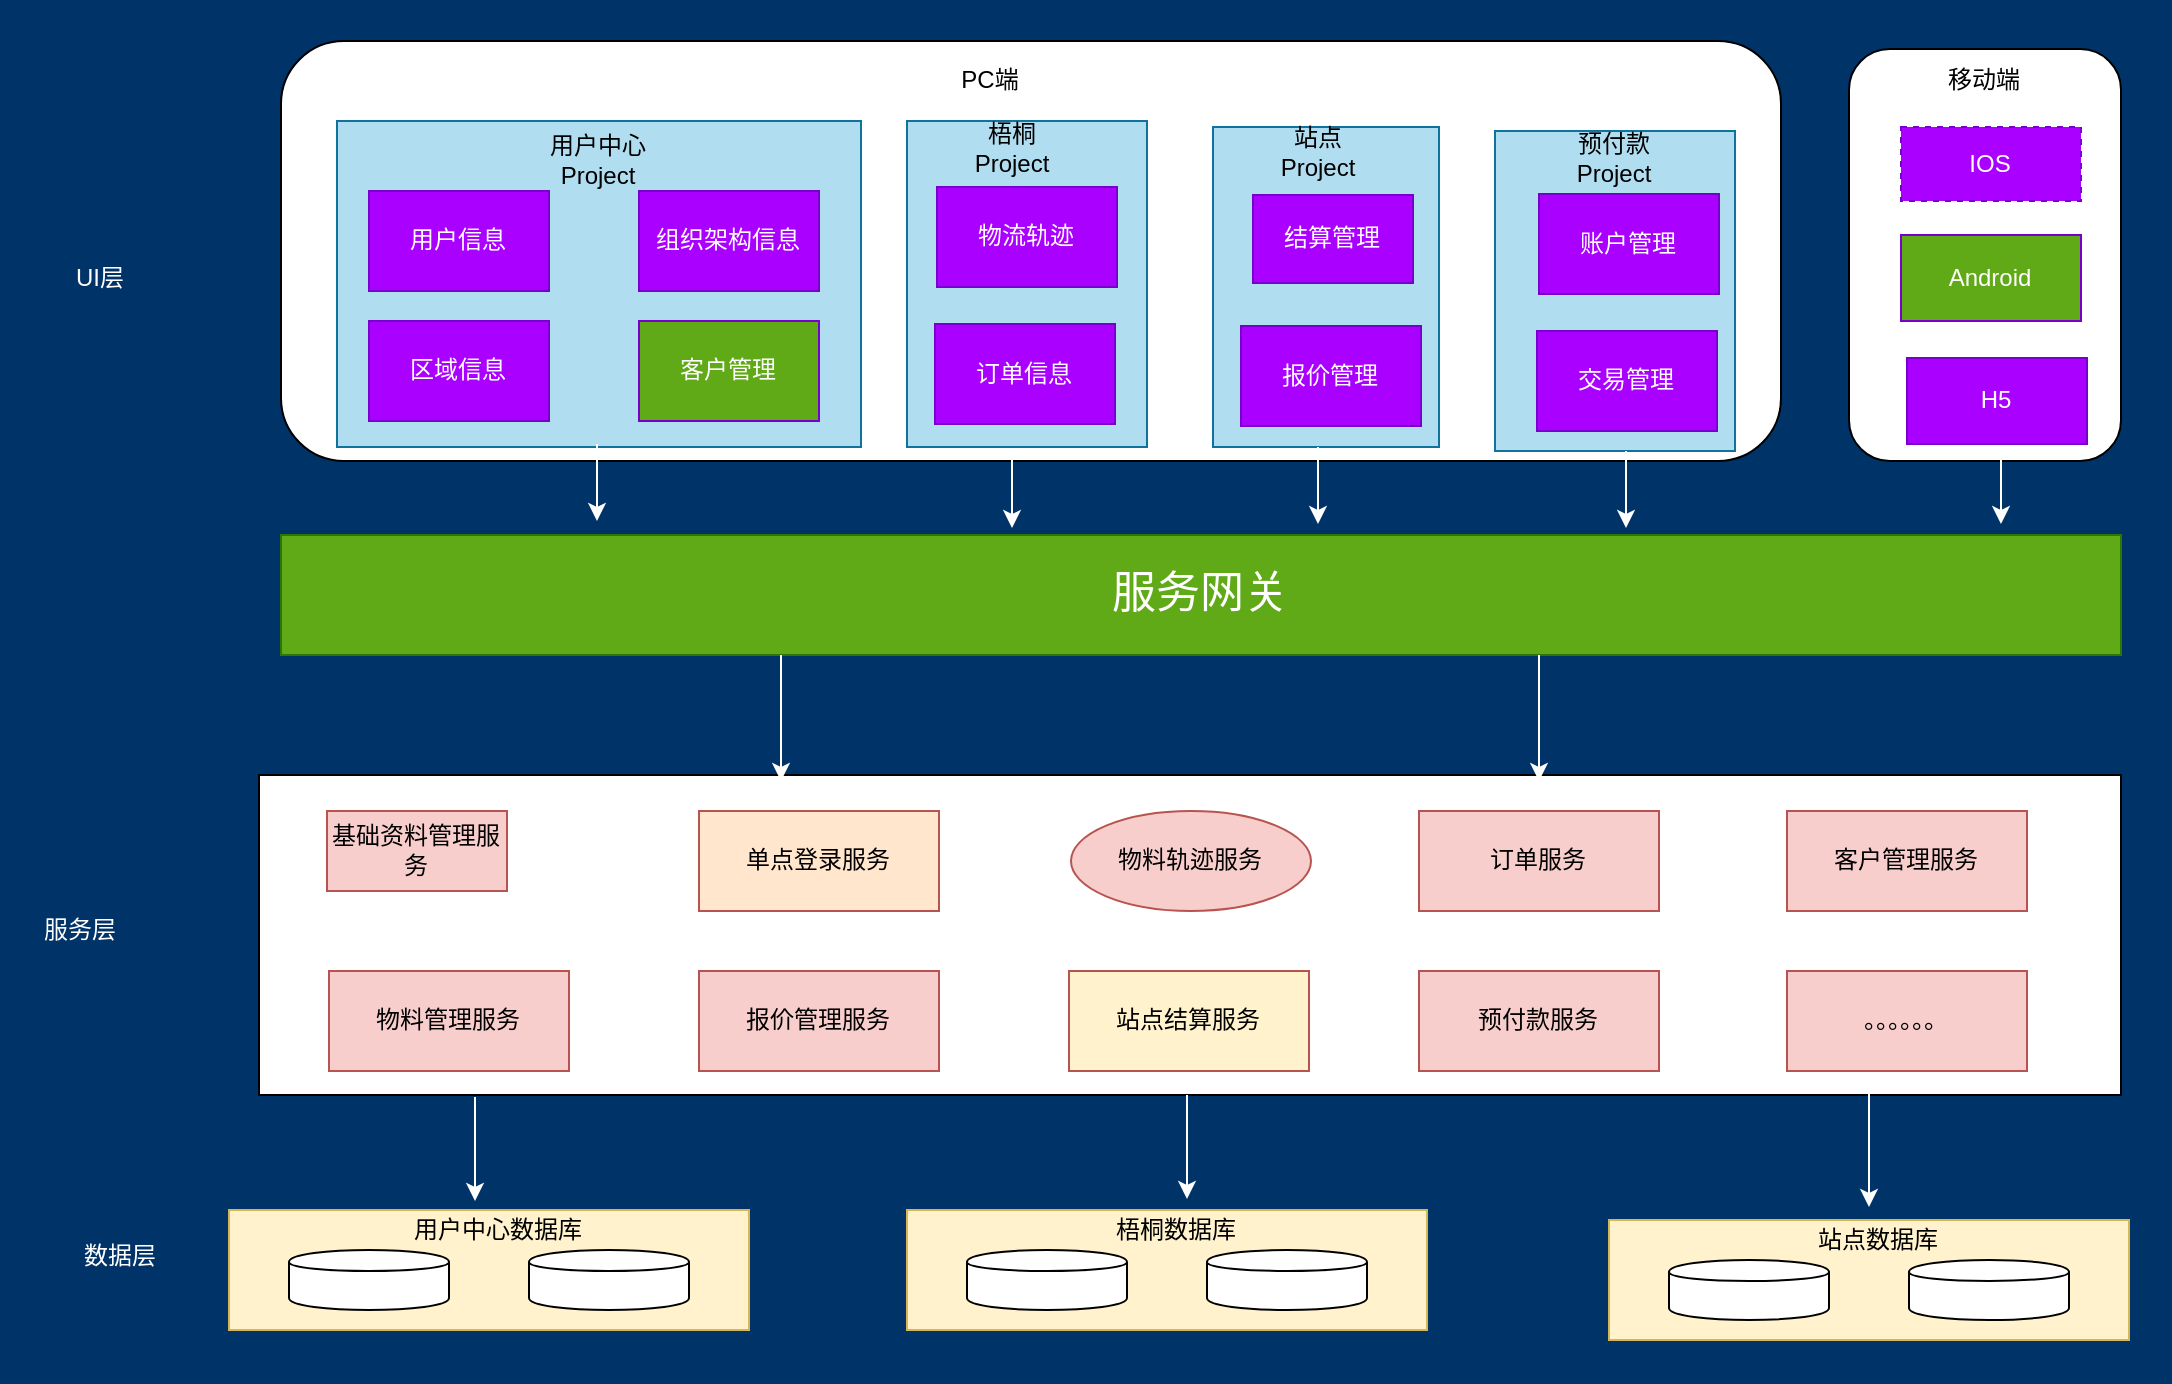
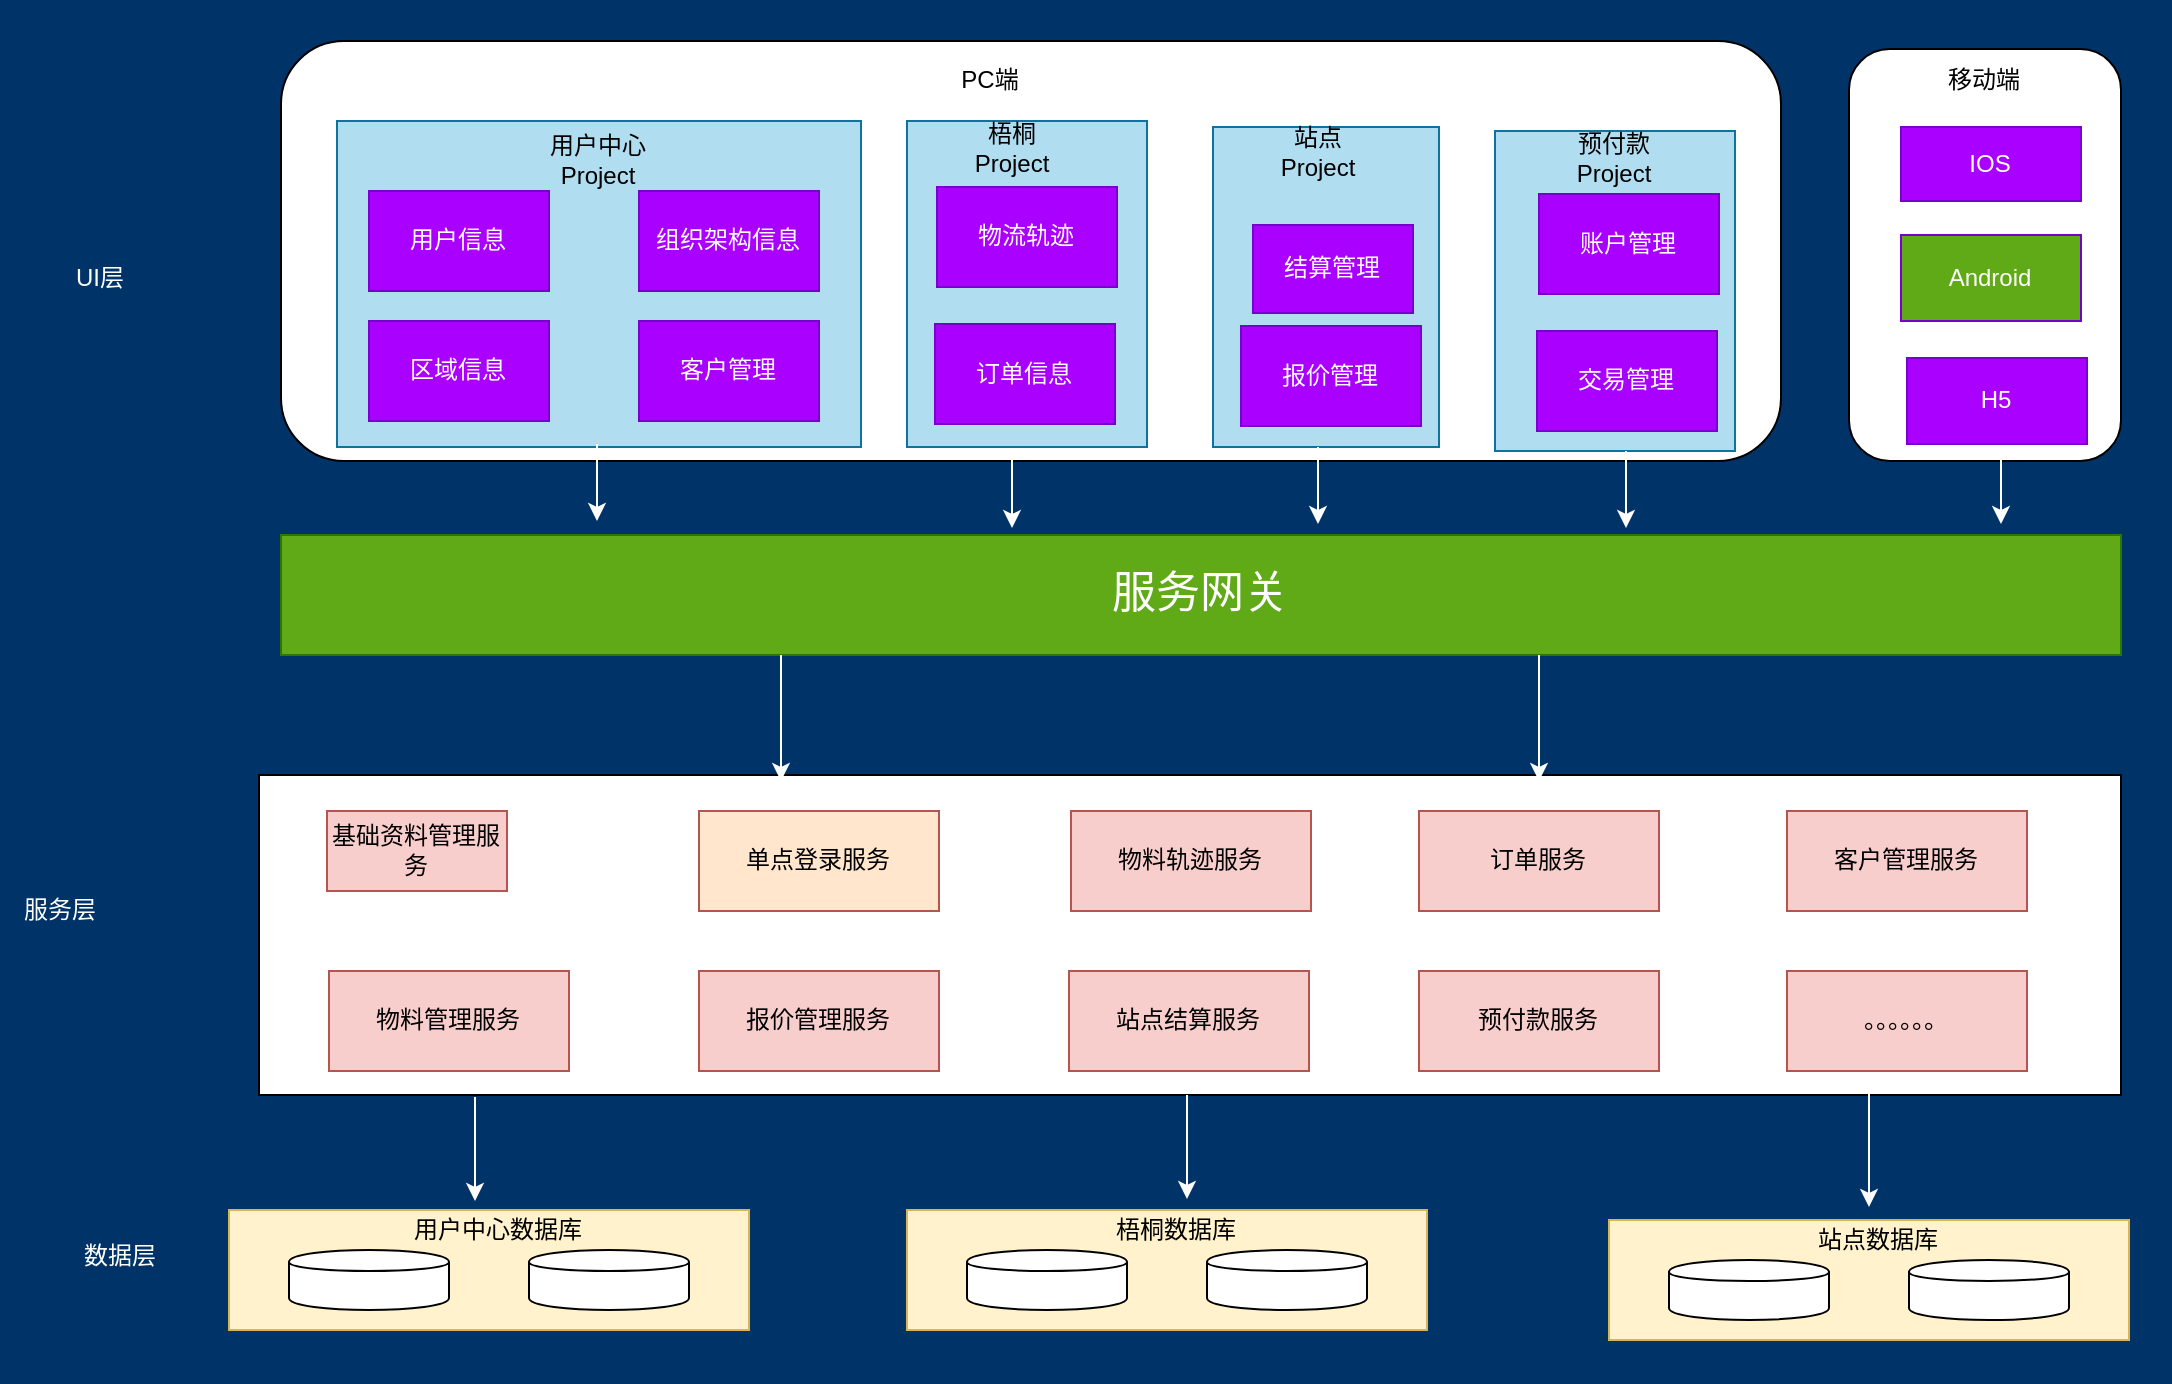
(1991, 164) -> (1991, 164)
(1333, 239) -> (1333, 269)
(729, 371) -> (729, 371)
(1191, 861) -> (1191, 861)
(81, 931) -> (61, 911)
(1189, 1021) -> (1189, 1021)
